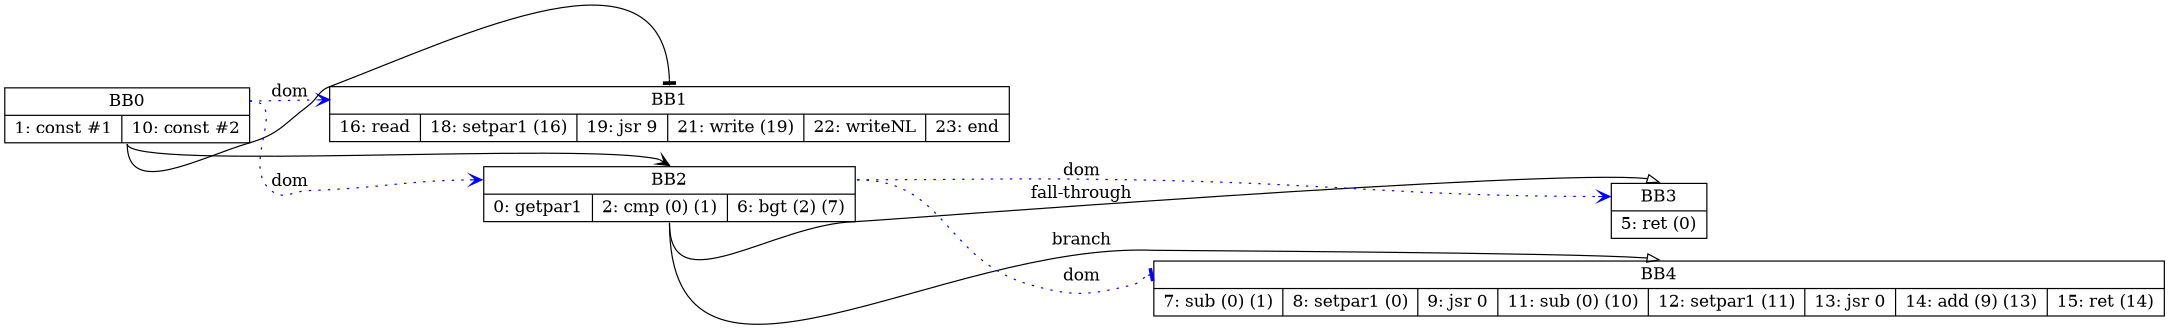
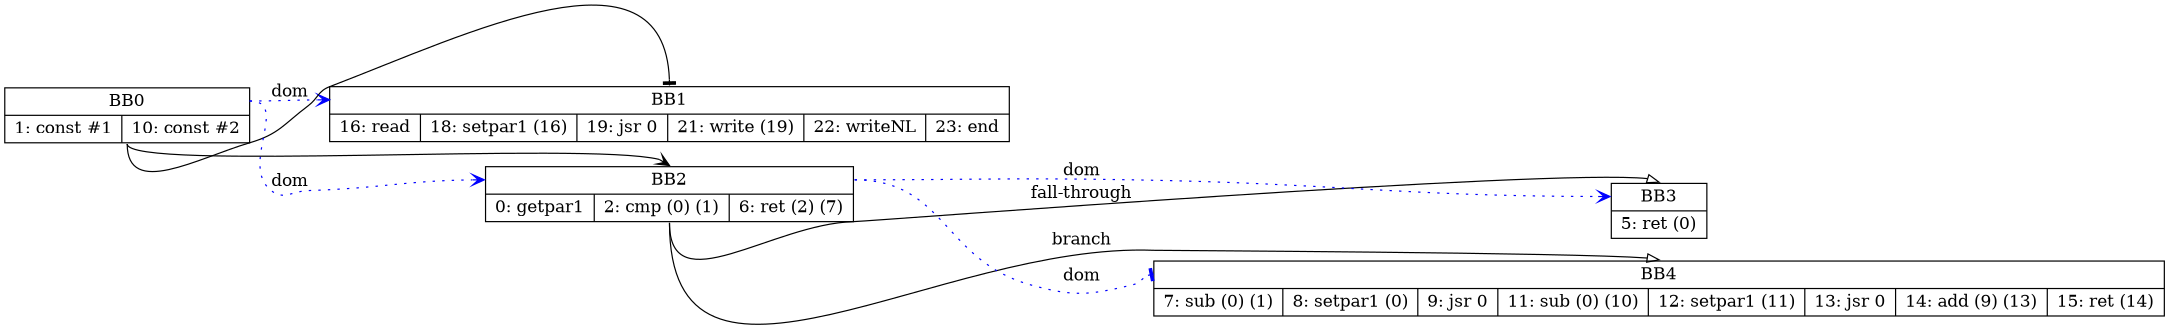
(622, 127) -> (622, 127)
(791, 207) -> (791, 207)
